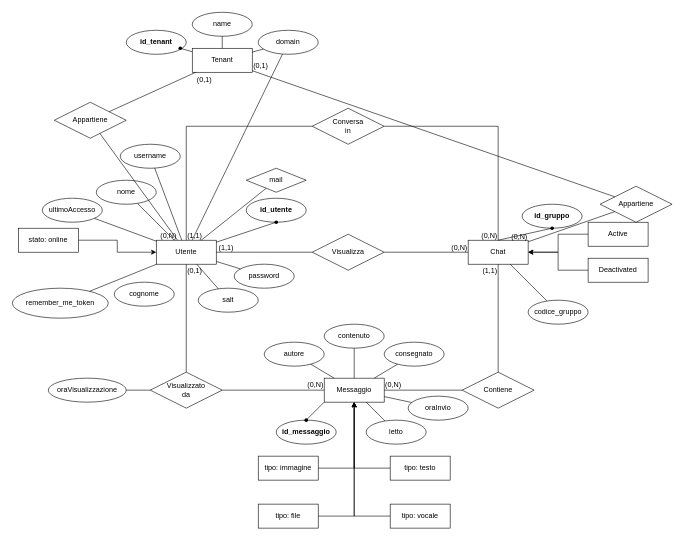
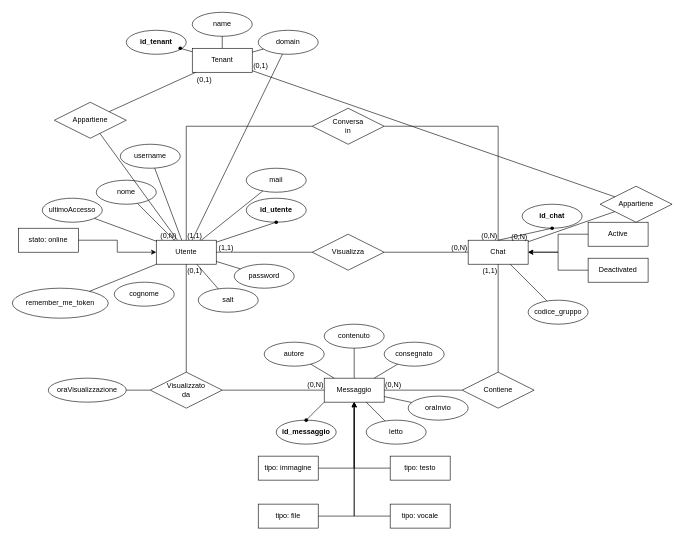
(276, 180) -> (276, 180)
(552, 216) -> (552, 216)
